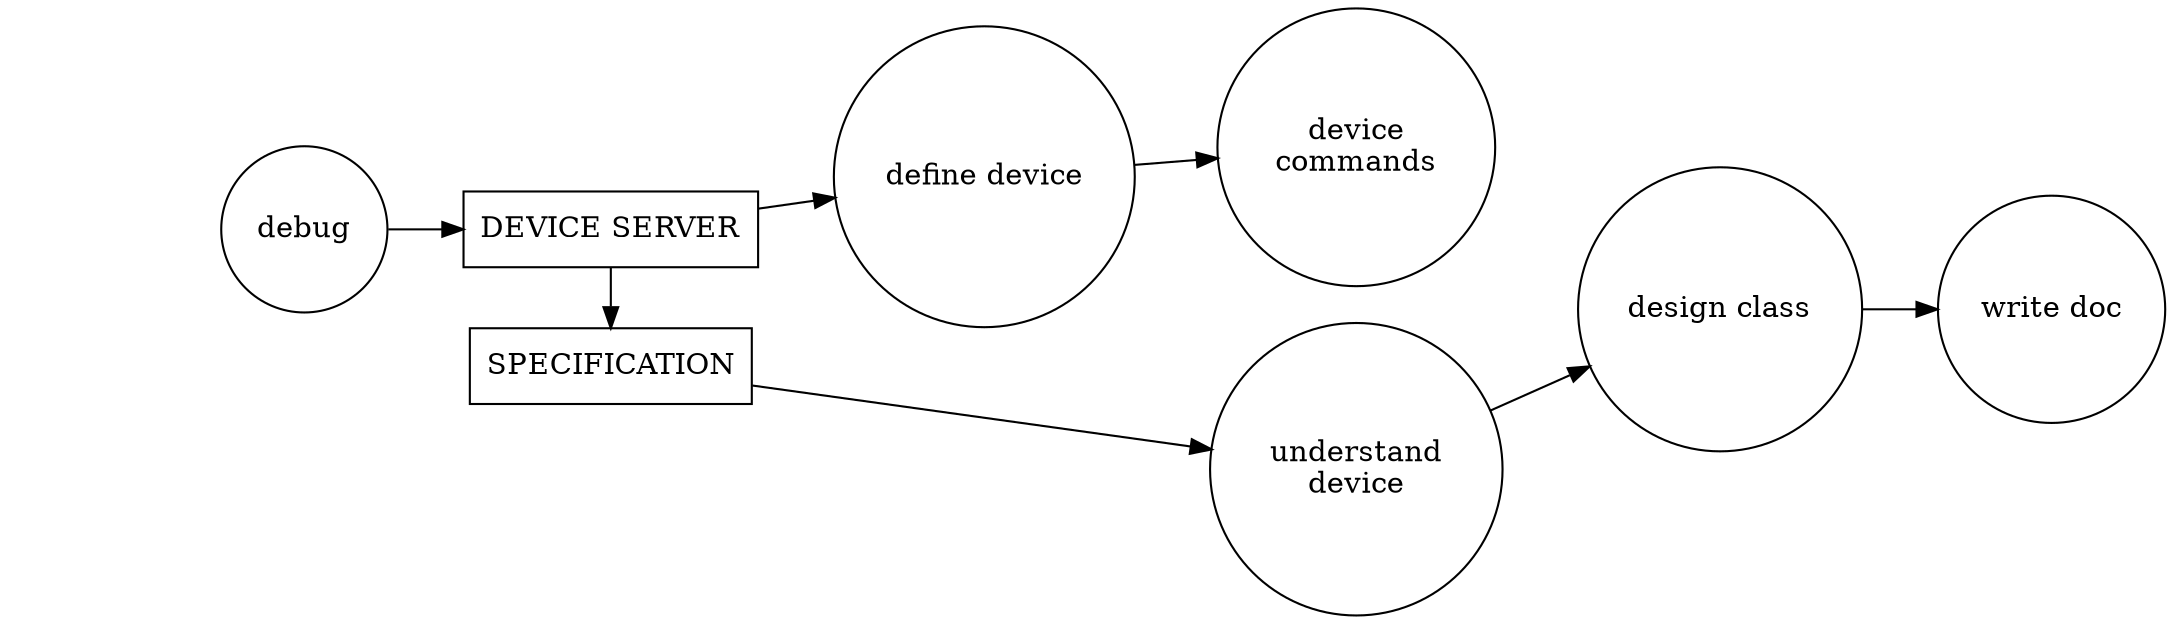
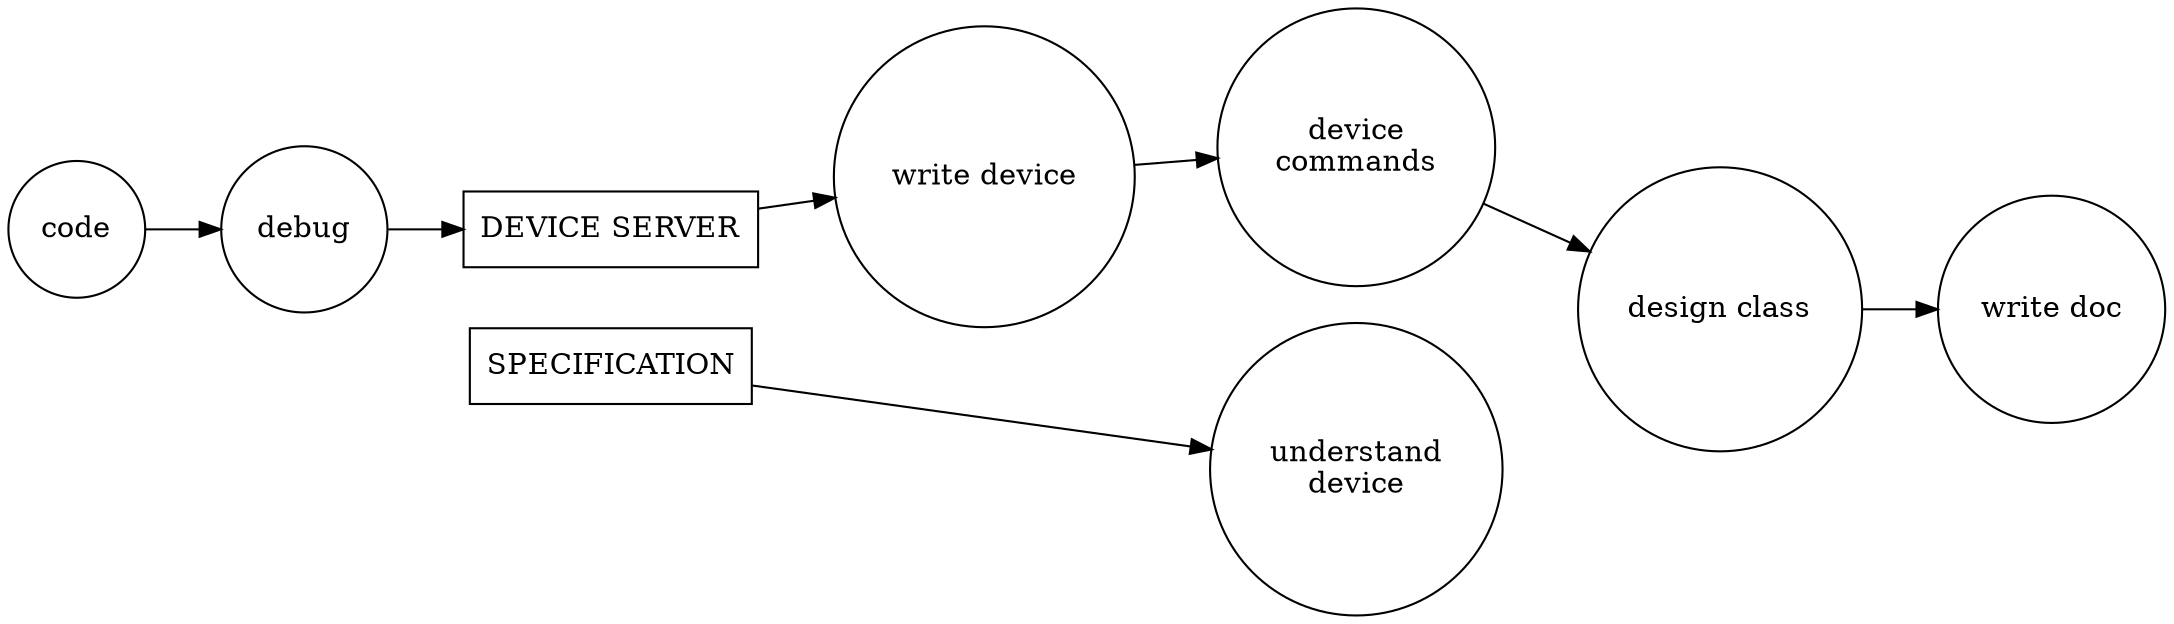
(984, 177) -> (984, 177)
none -> (77, 229)
(611, 287) -> none
(1530, 393) -> (1527, 223)
